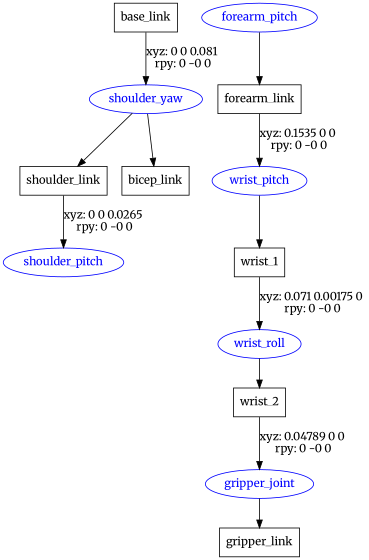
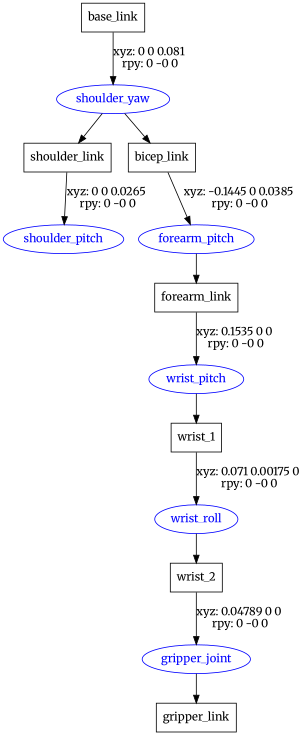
none -> (178, 195)
